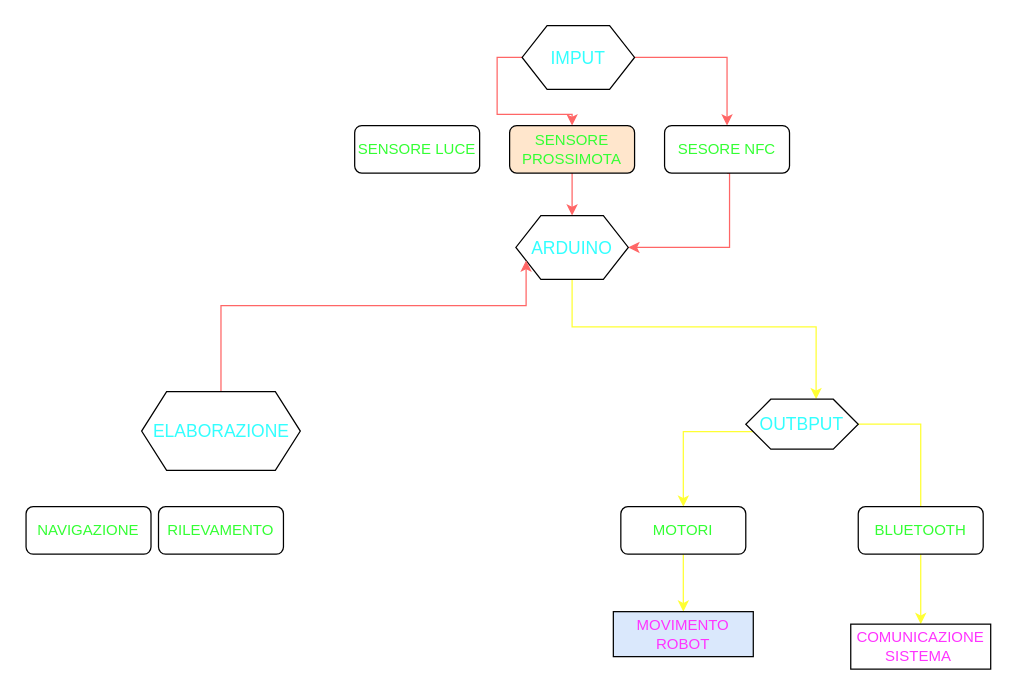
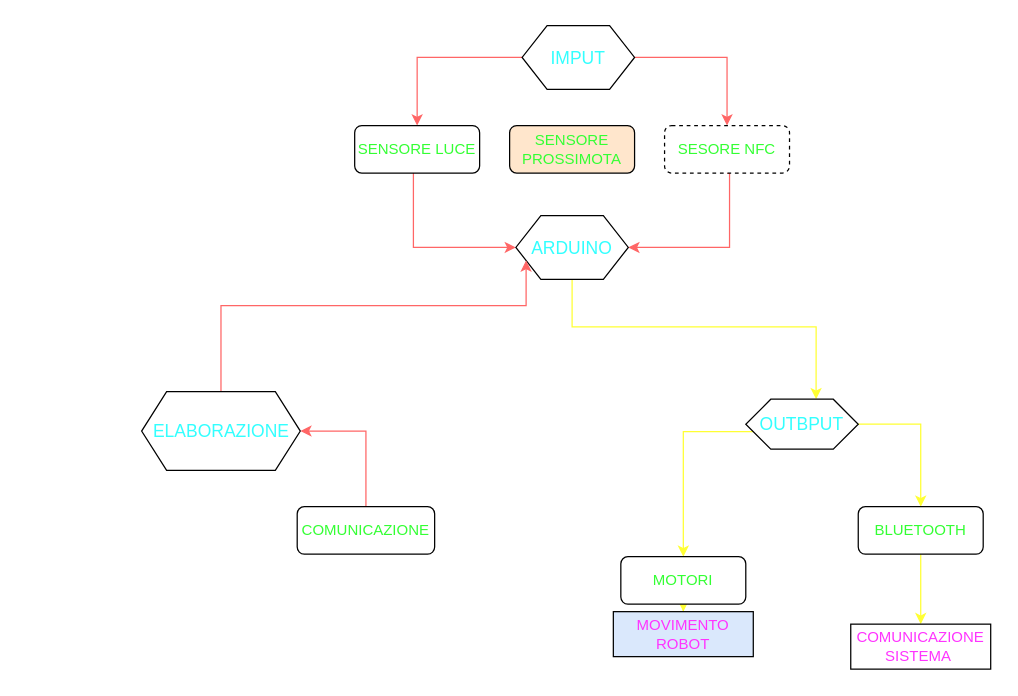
(507, 114) -> (428, 58)
(727, 149) -> (727, 149)
(572, 197) -> none
none -> (423, 248)
none -> (366, 431)
(921, 500) -> (921, 497)
(88, 531) -> none
(221, 531) -> none
none -> (366, 531)
(683, 531) -> (683, 581)
